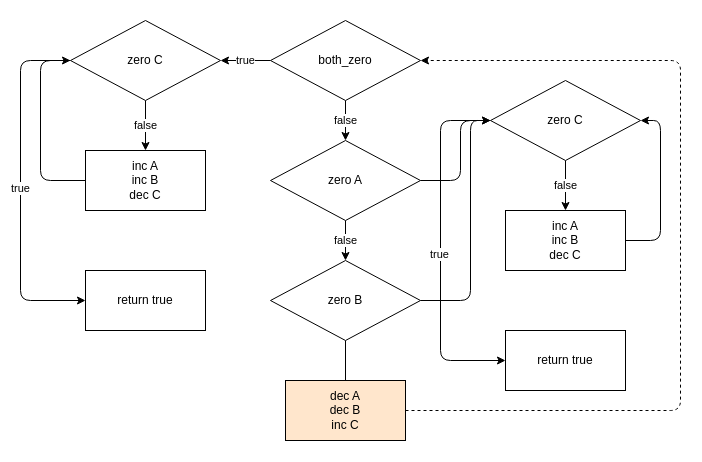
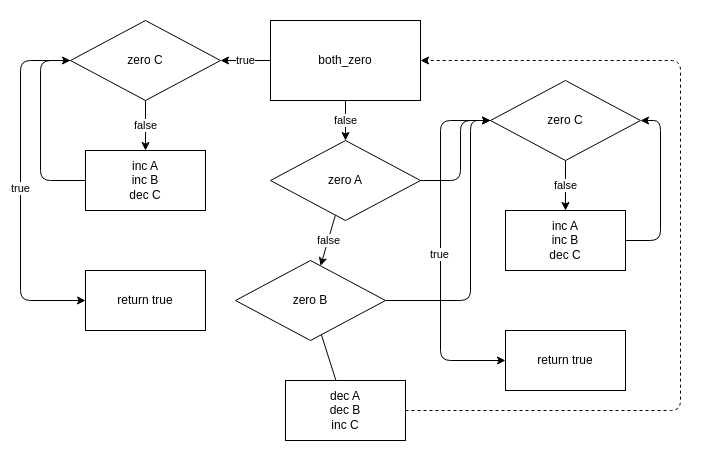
(346, 61) -> (346, 61)
(346, 301) -> (311, 301)
(346, 411) -> (346, 411)
